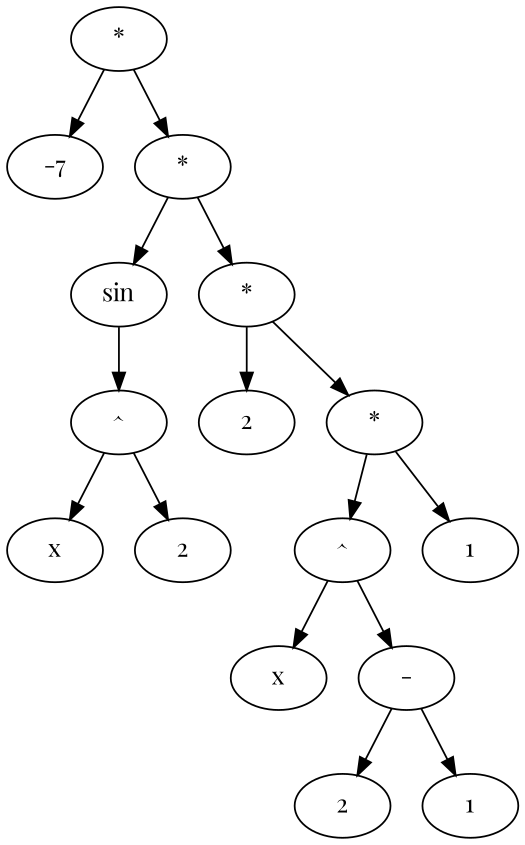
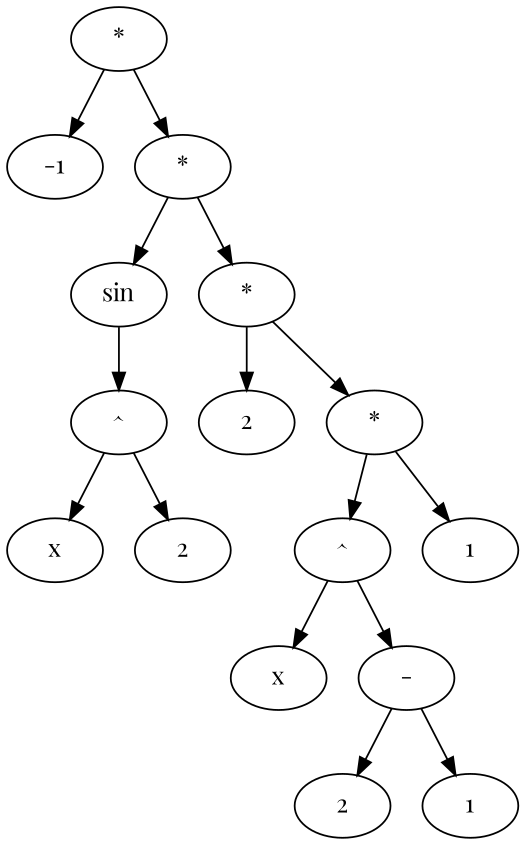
(55, 167) -> (55, 167)
